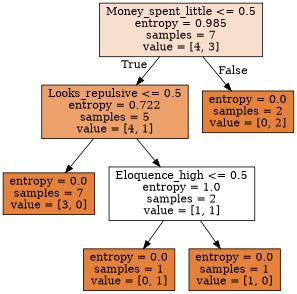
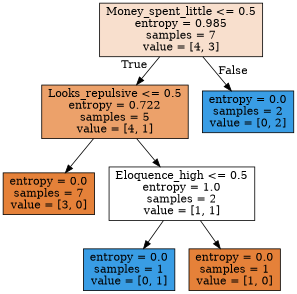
(248, 112) -> (248, 112)
(129, 270) -> (129, 270)
